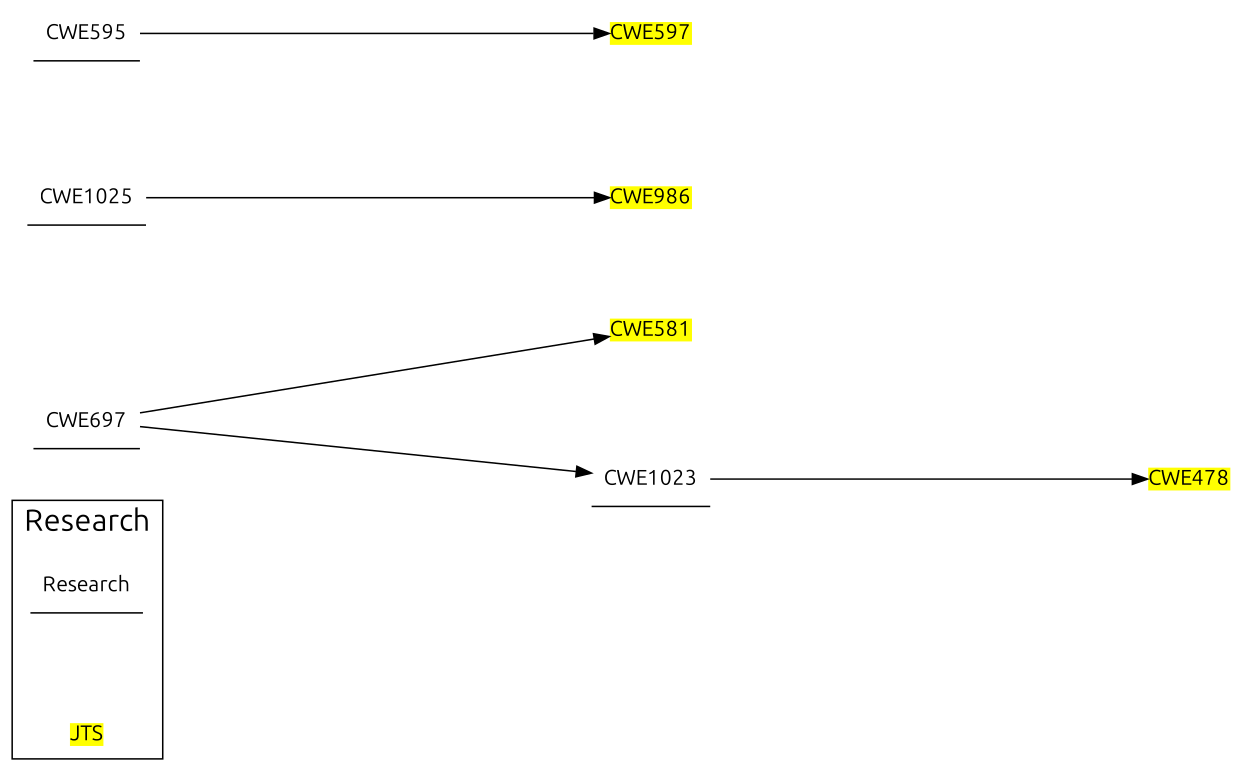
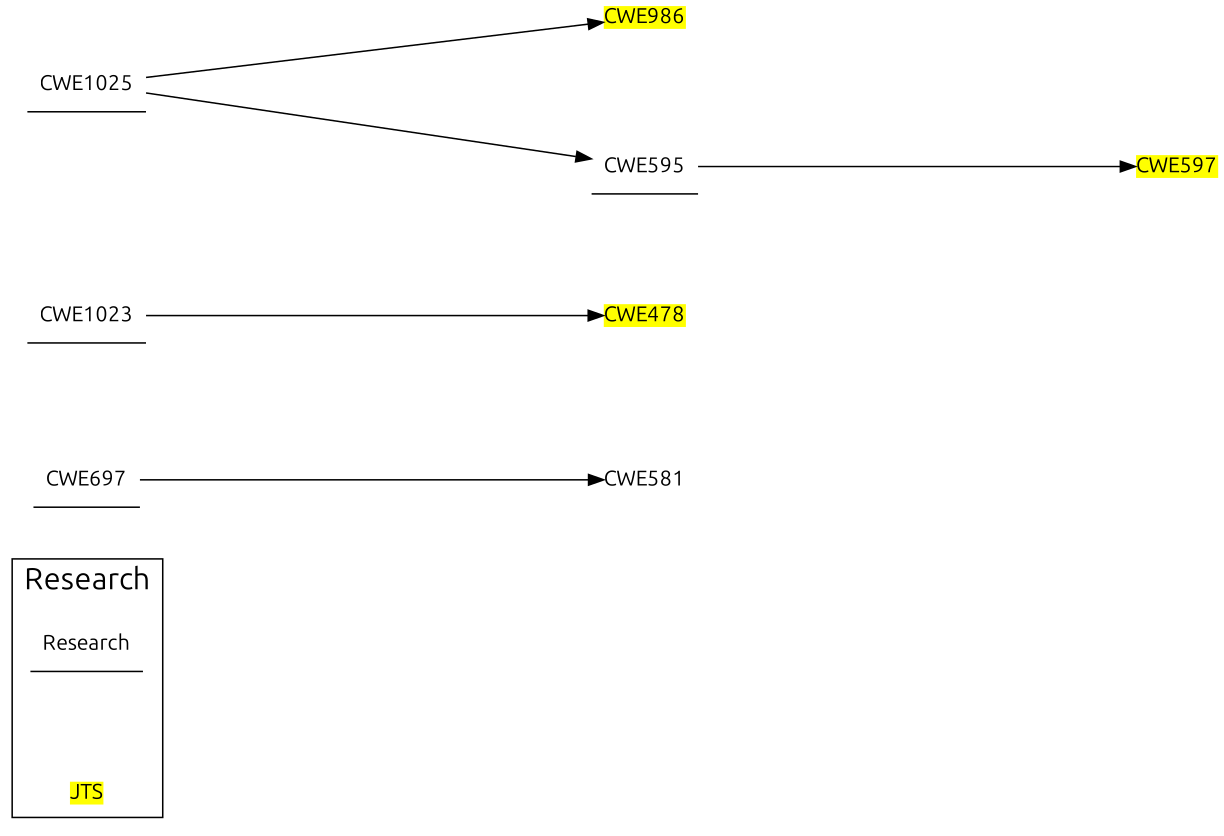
none -> (361, 125)
(651, 330) -> (645, 480)
(358, 449) -> none
